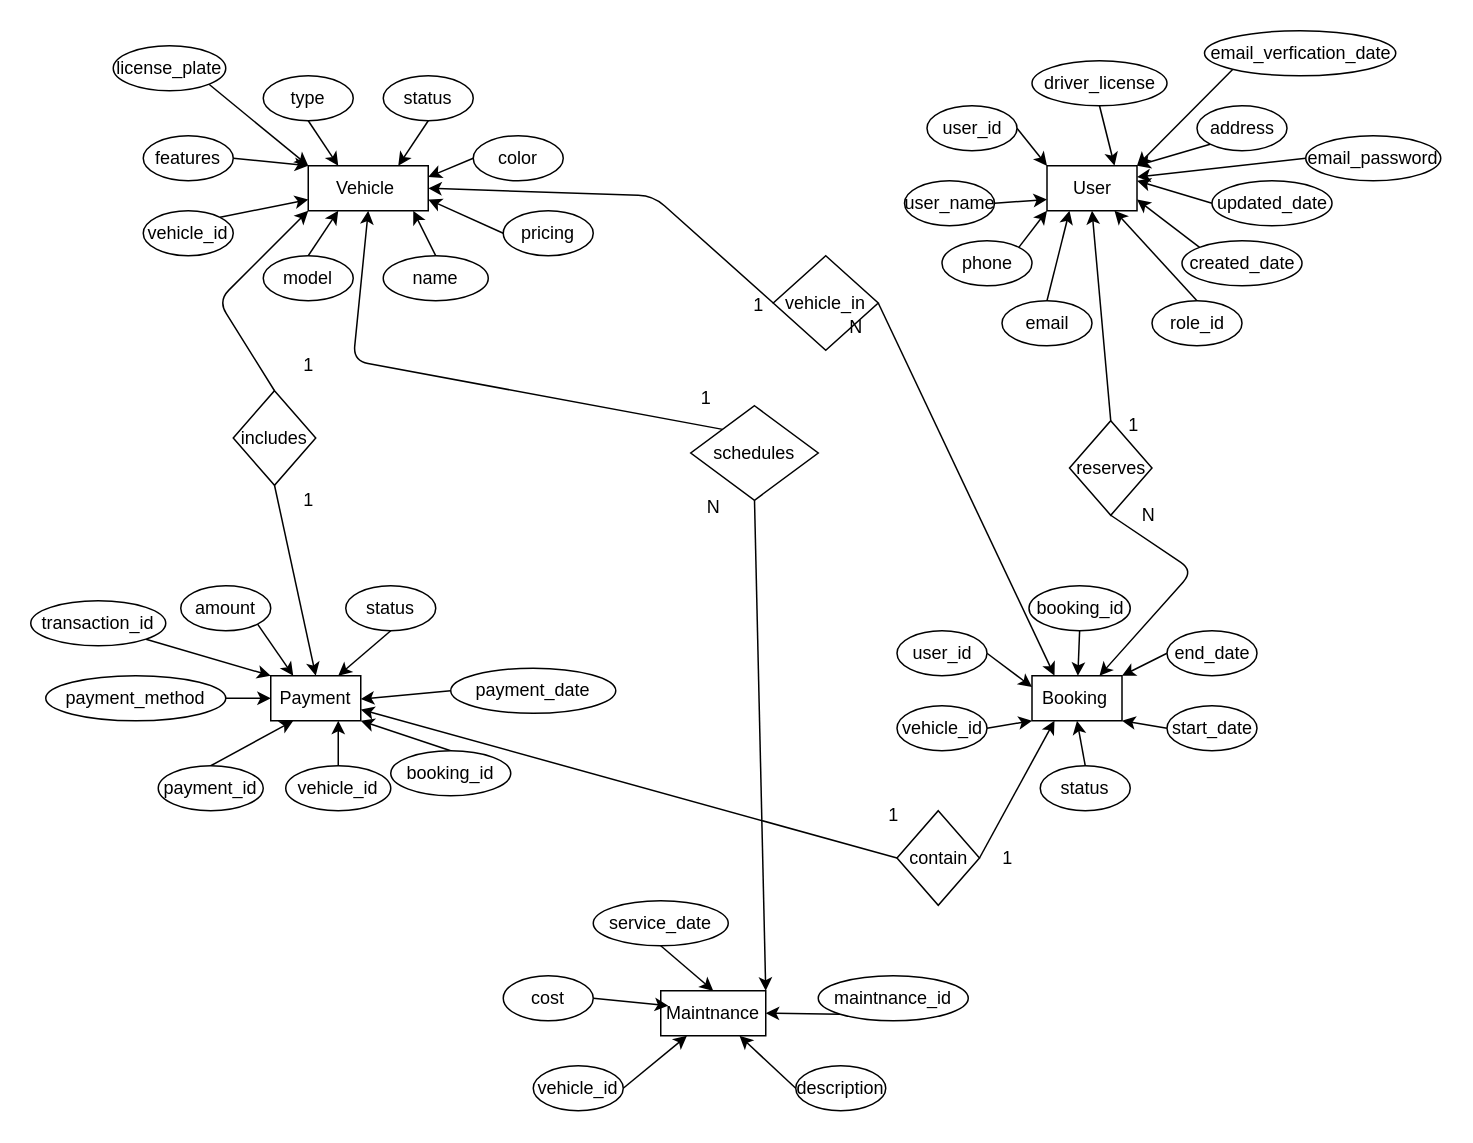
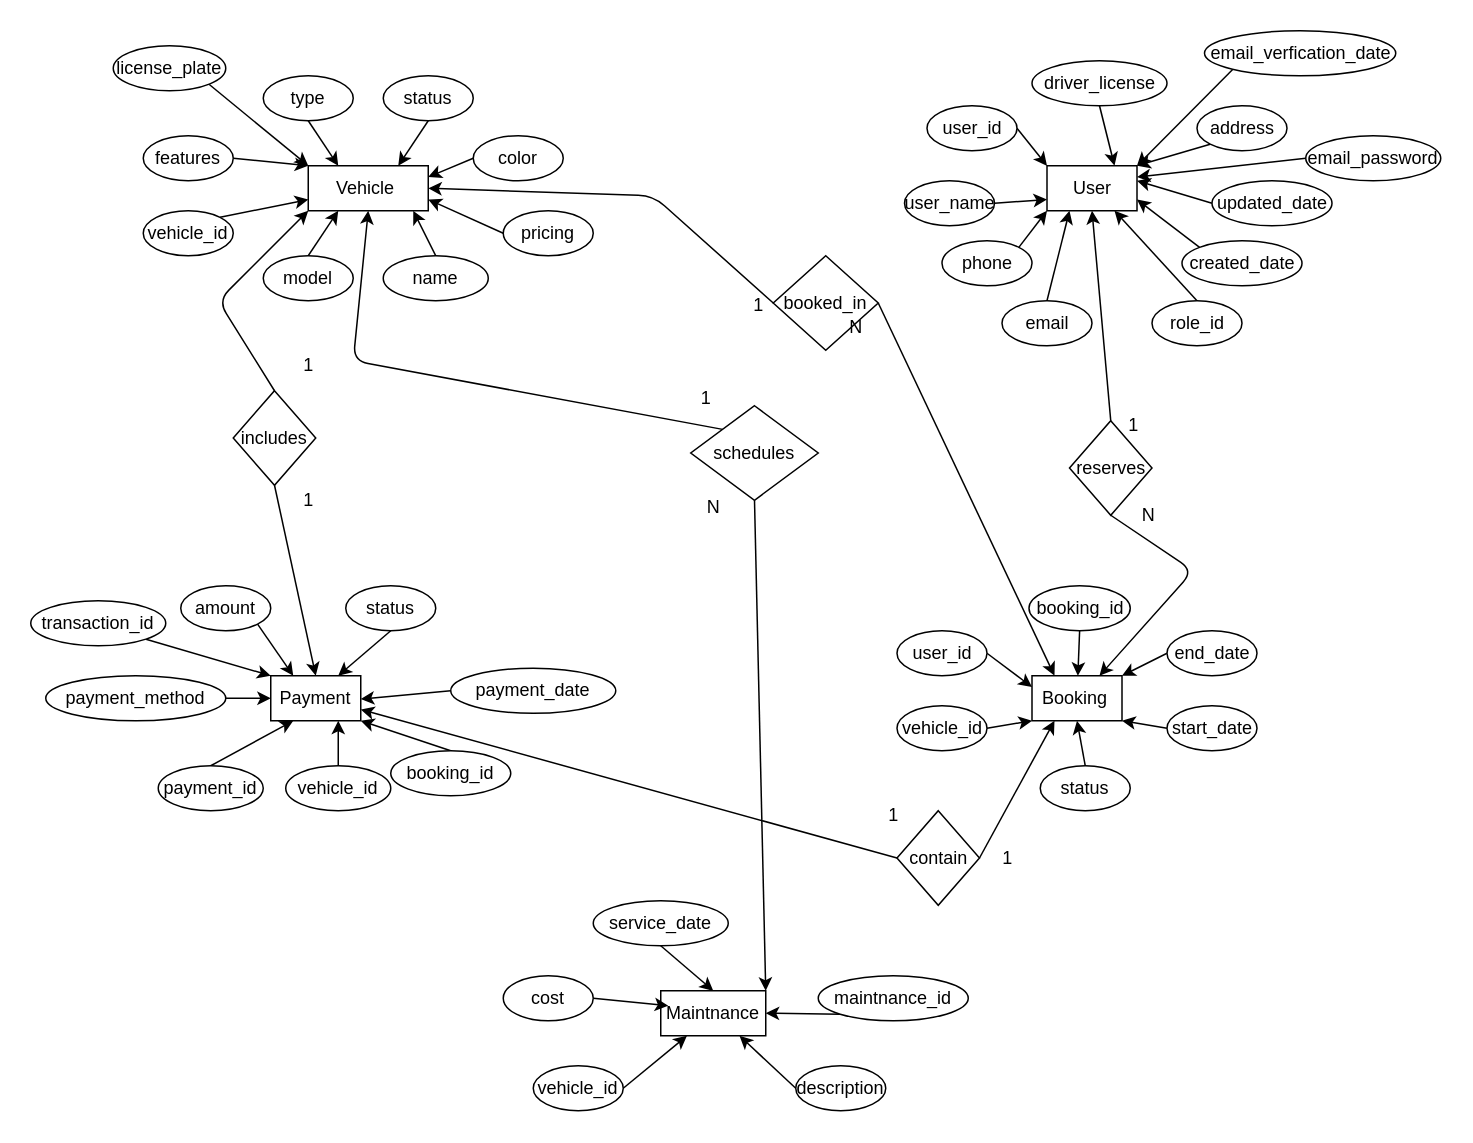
(826, 304) -> (826, 304)
